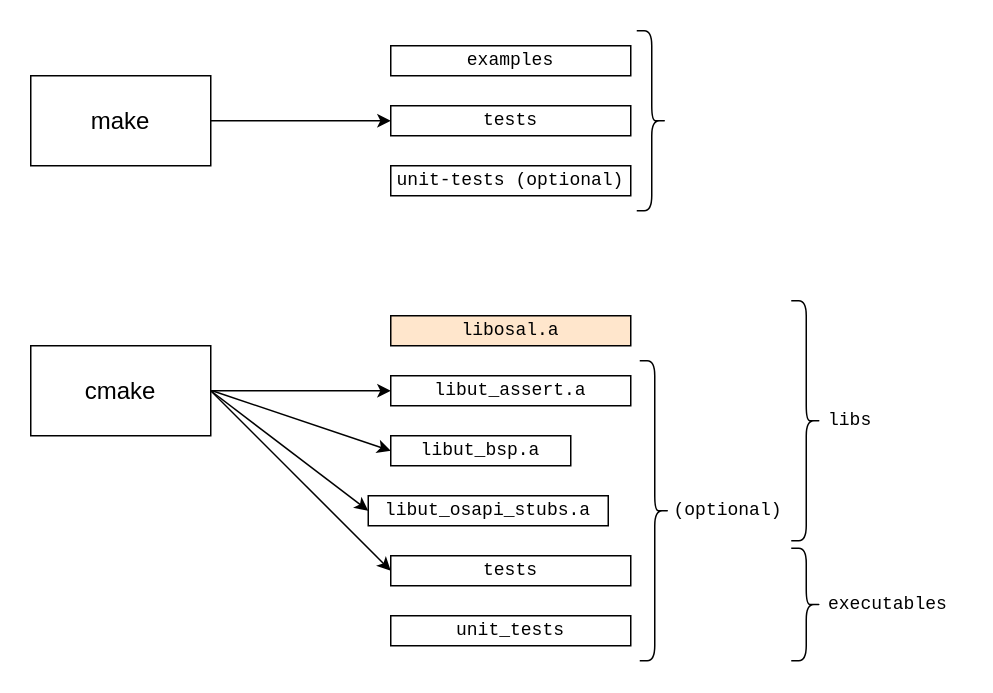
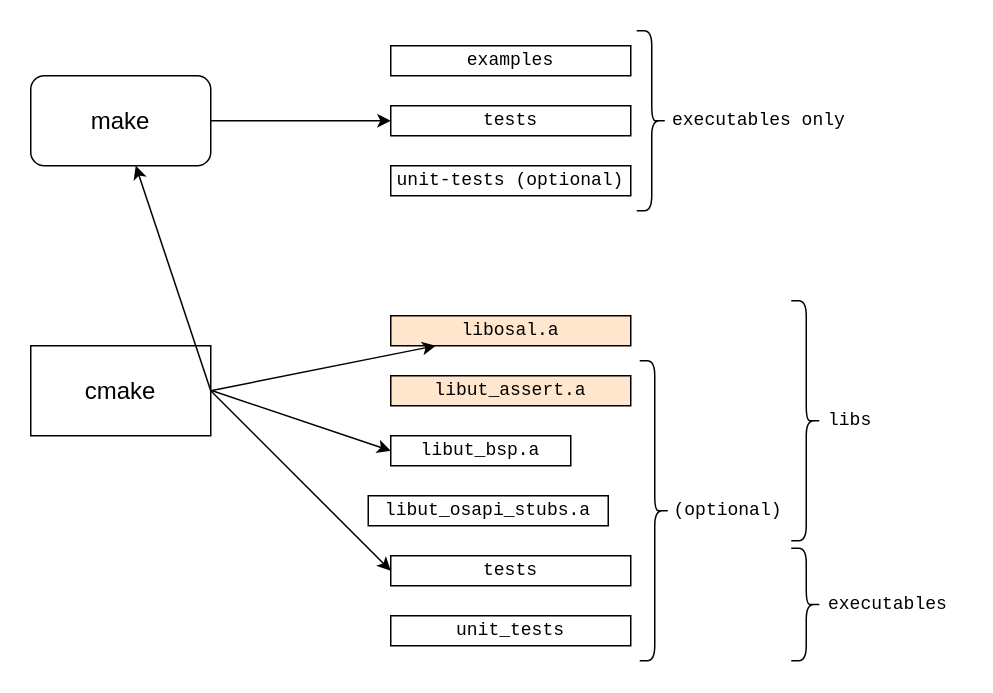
(121, 121) -> (121, 121)
none -> (767, 121)
(300, 391) -> (174, 281)
(511, 391) -> (511, 391)
(290, 451) -> (324, 368)
